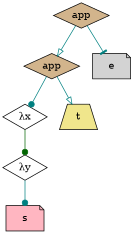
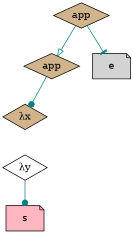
(25, 117) -> (25, 117)
(79, 117) -> none
(25, 139) -> none
